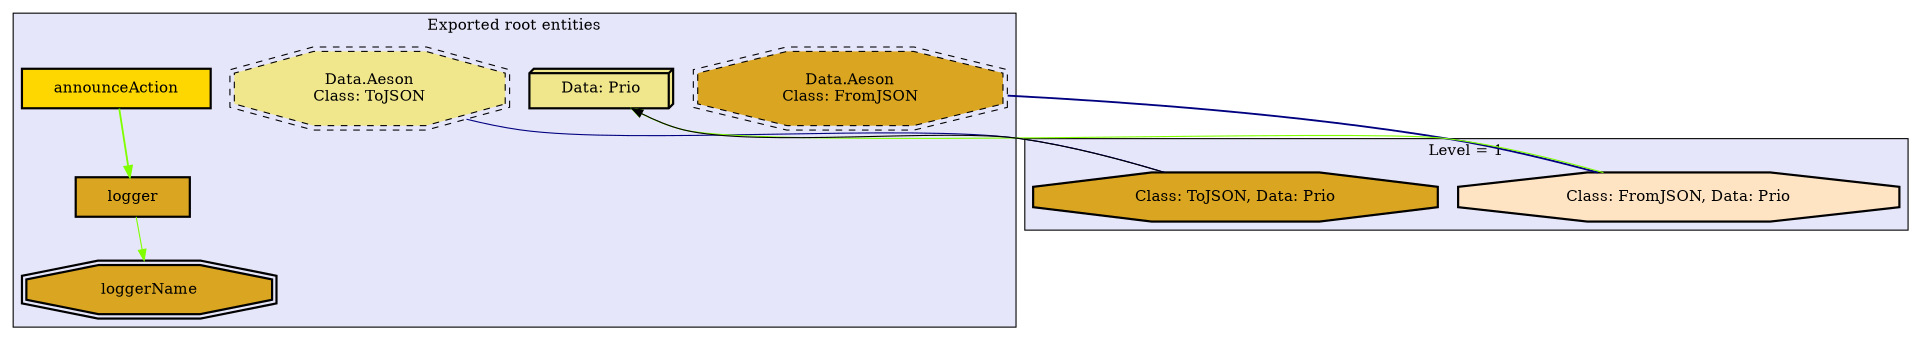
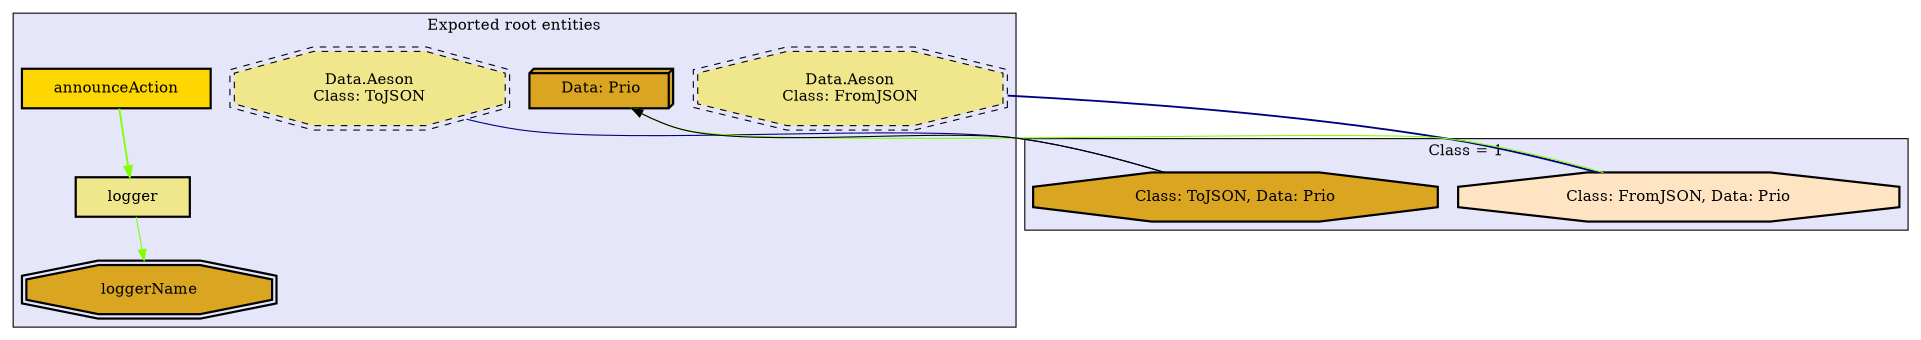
(601, 89) -> (601, 89)
(850, 89) -> (850, 89)
(1466, 151) -> (1466, 151)
(133, 197) -> (133, 197)
